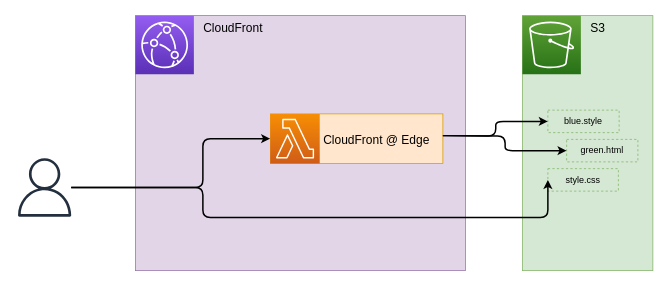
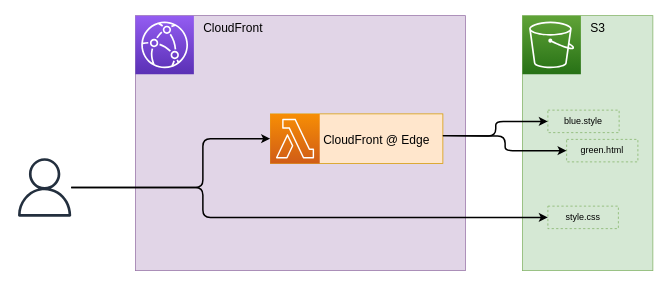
(583, 180) -> (583, 217)
